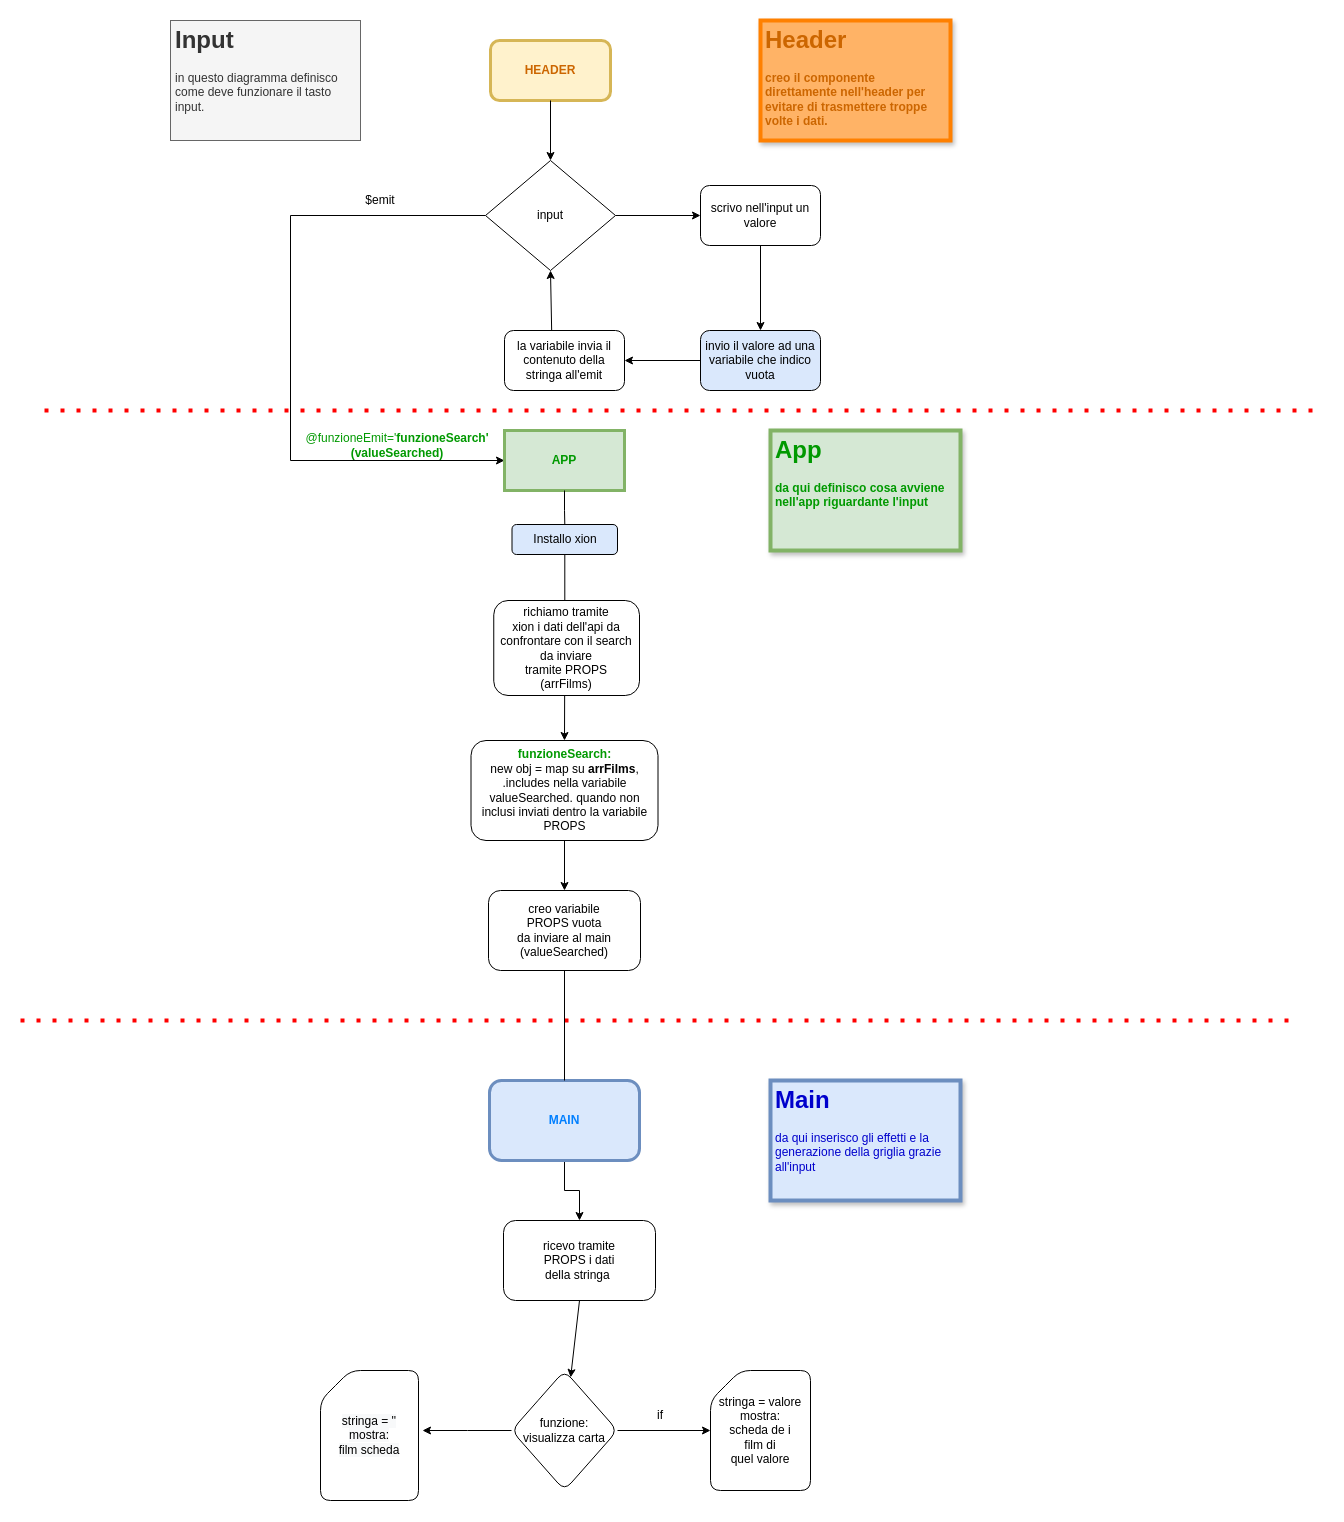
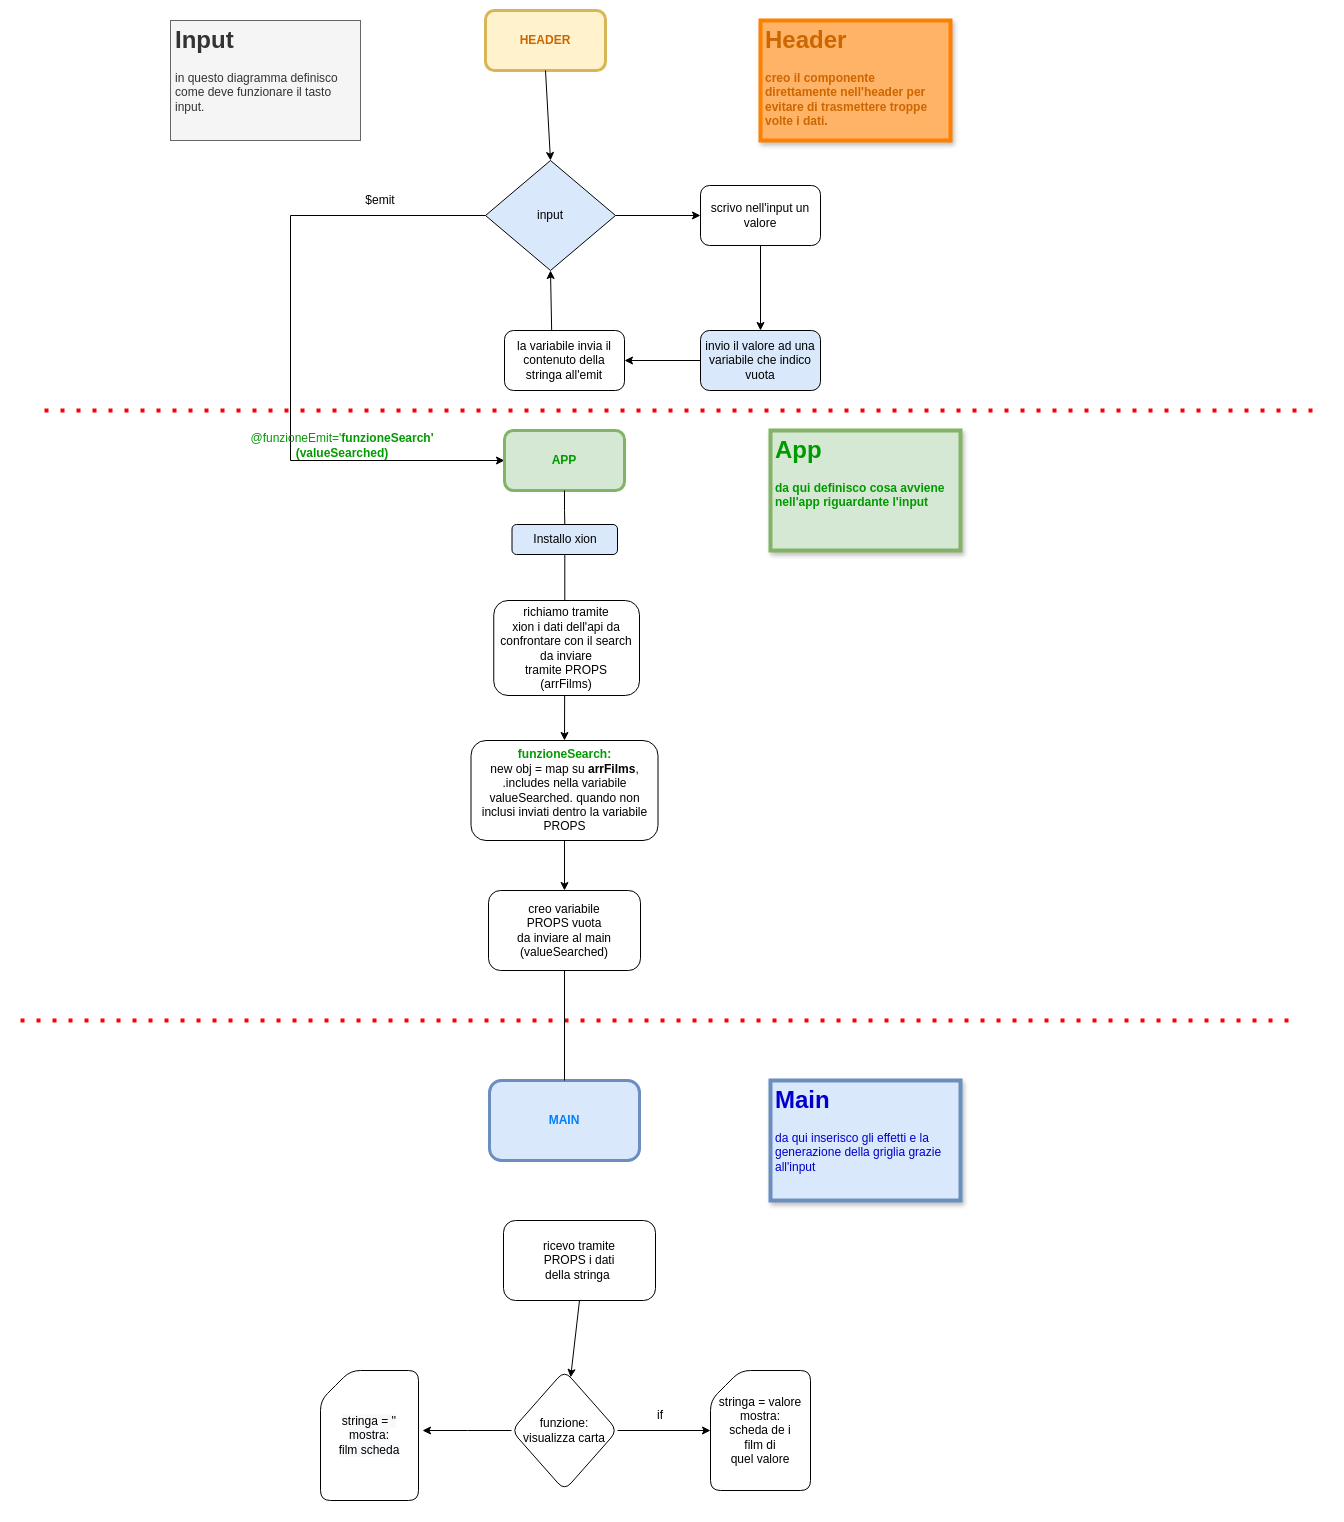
(551, 71) -> (546, 41)
(551, 216) -> (551, 216)
(398, 446) -> (343, 446)
(565, 461) -> (565, 461)
(569, 1191) -> none
